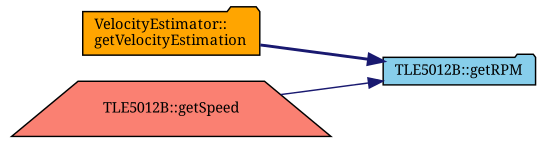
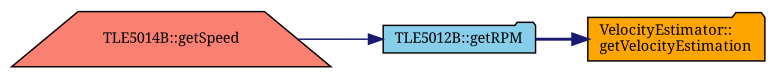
(314, 52) -> (554, 39)
(171, 109) -> (171, 39)
